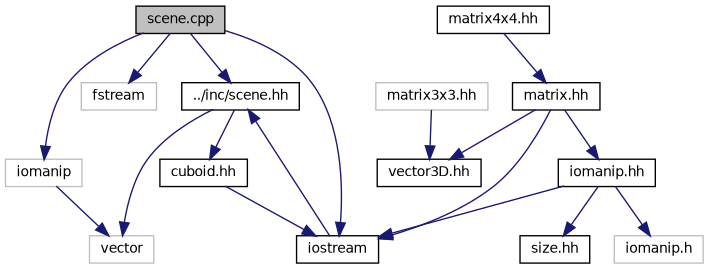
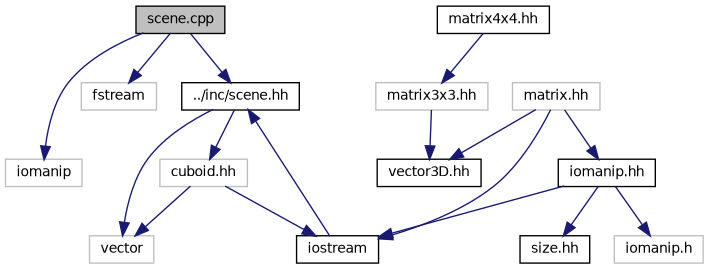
(520, 53) -> (467, 53)
(556, 96) -> (556, 96)
(323, 101) -> none
(204, 173) -> (204, 173)
(77, 206) -> (168, 206)
